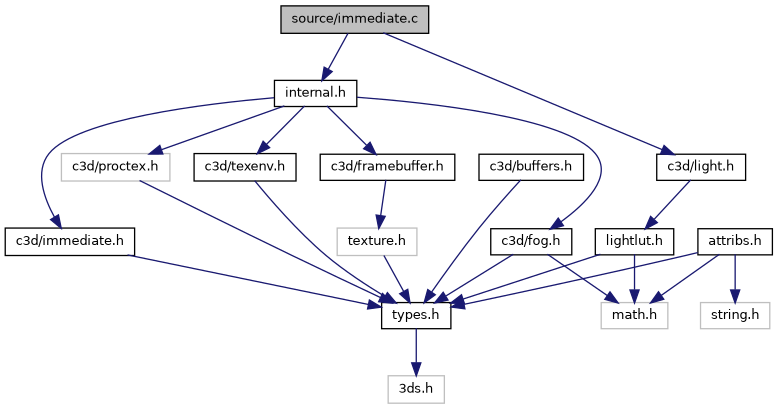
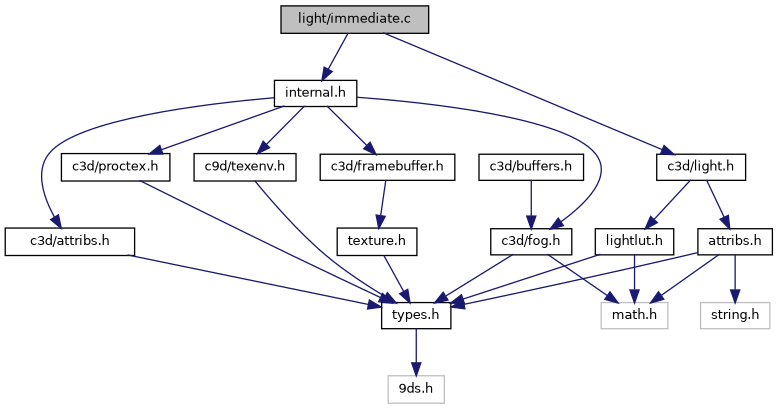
(355, 20) -> (355, 20)
(116, 167) -> (116, 167)
(245, 167) -> (245, 167)
none -> (715, 199)
(474, 234) -> (531, 198)
(70, 242) -> (70, 242)
(377, 242) -> (377, 242)
(416, 389) -> (416, 389)
